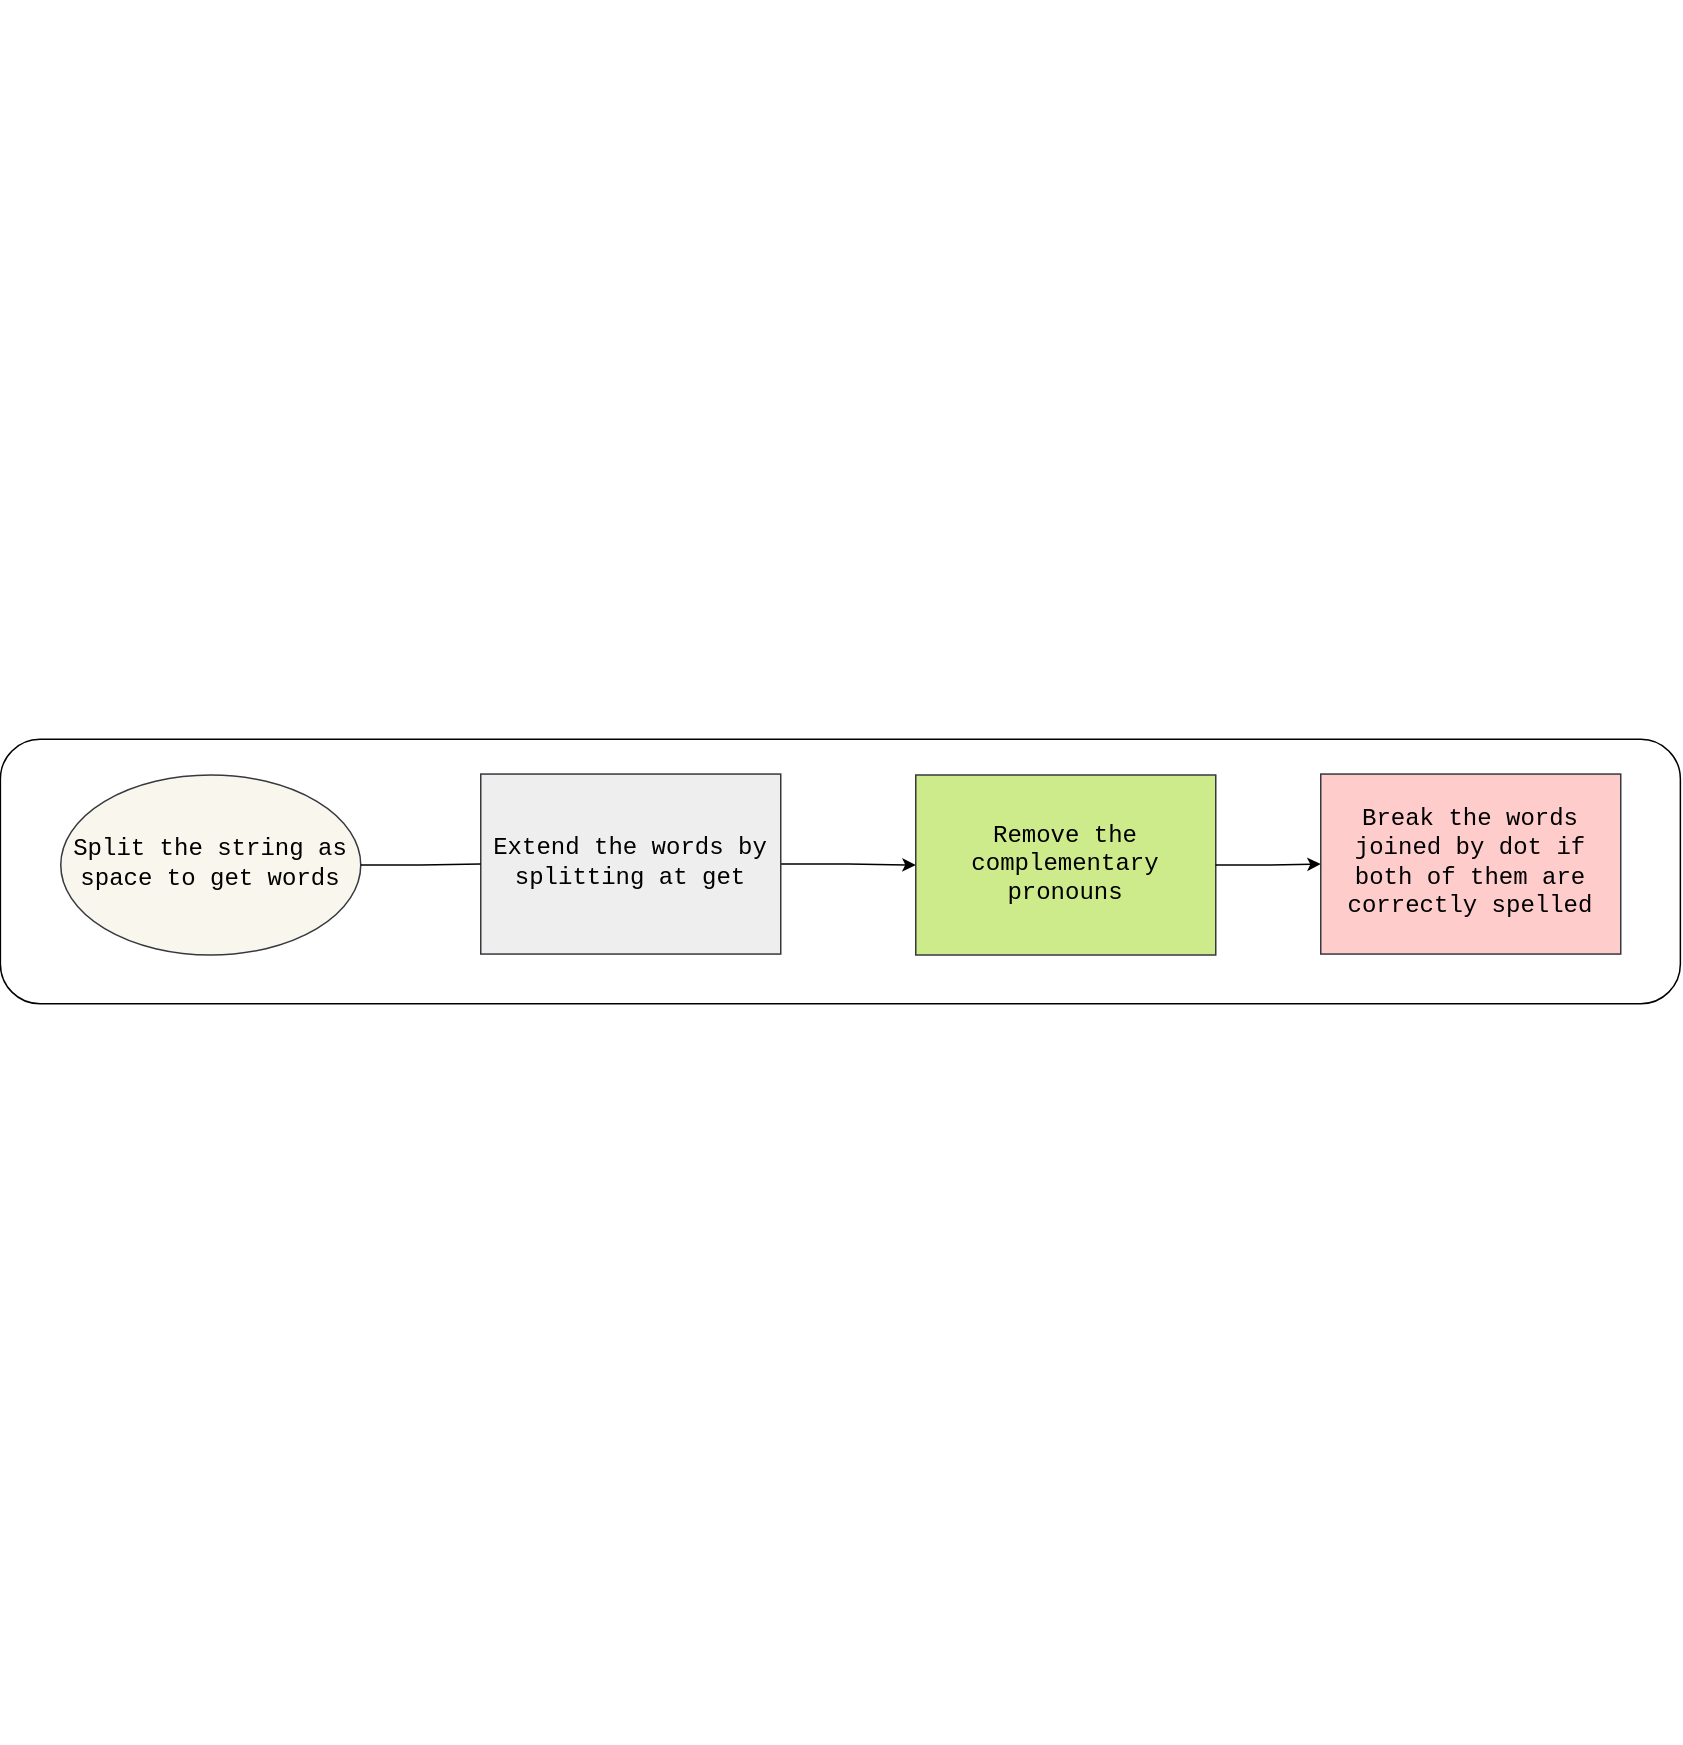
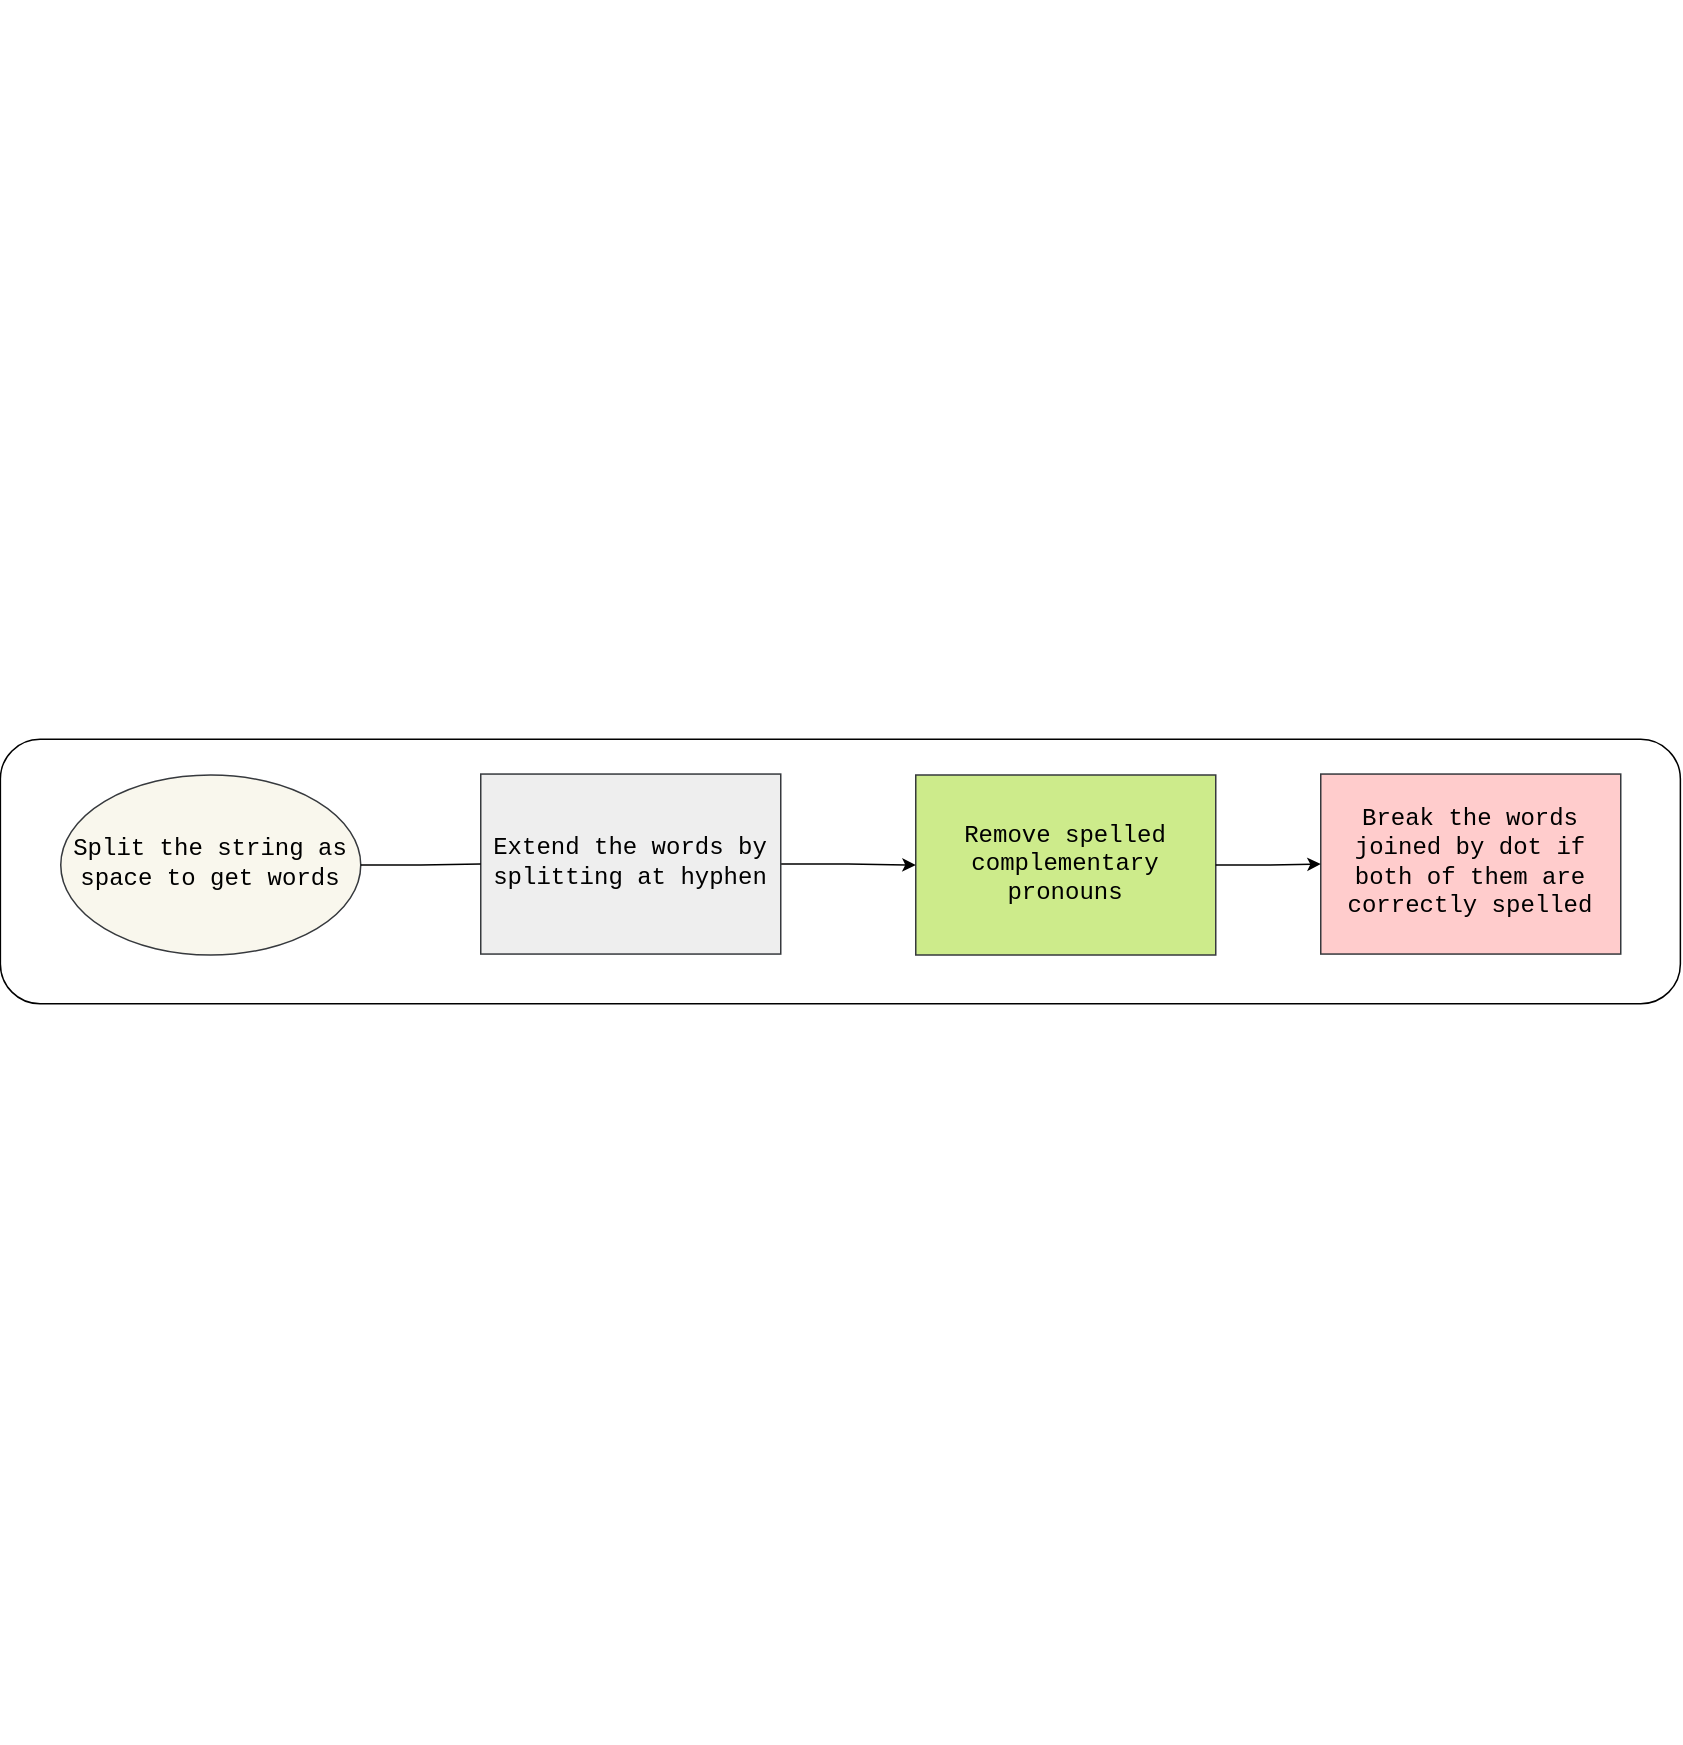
(631, 863) -> (631, 863)
(1066, 865) -> (1066, 865)
